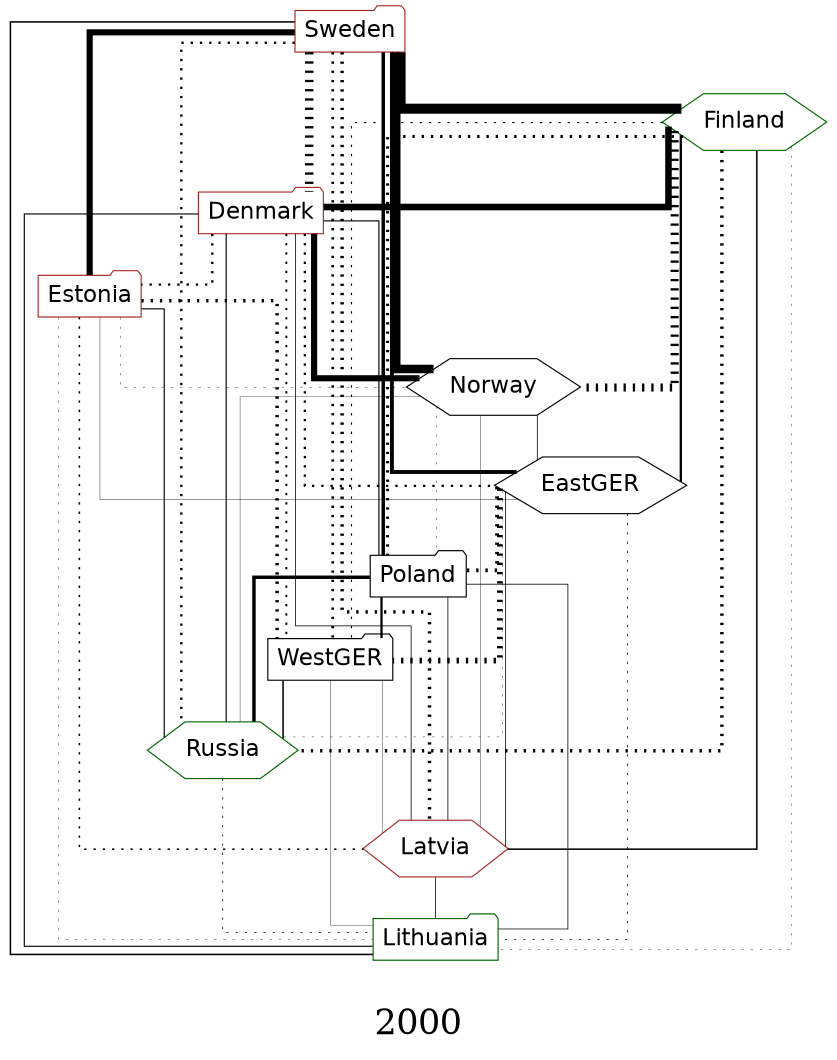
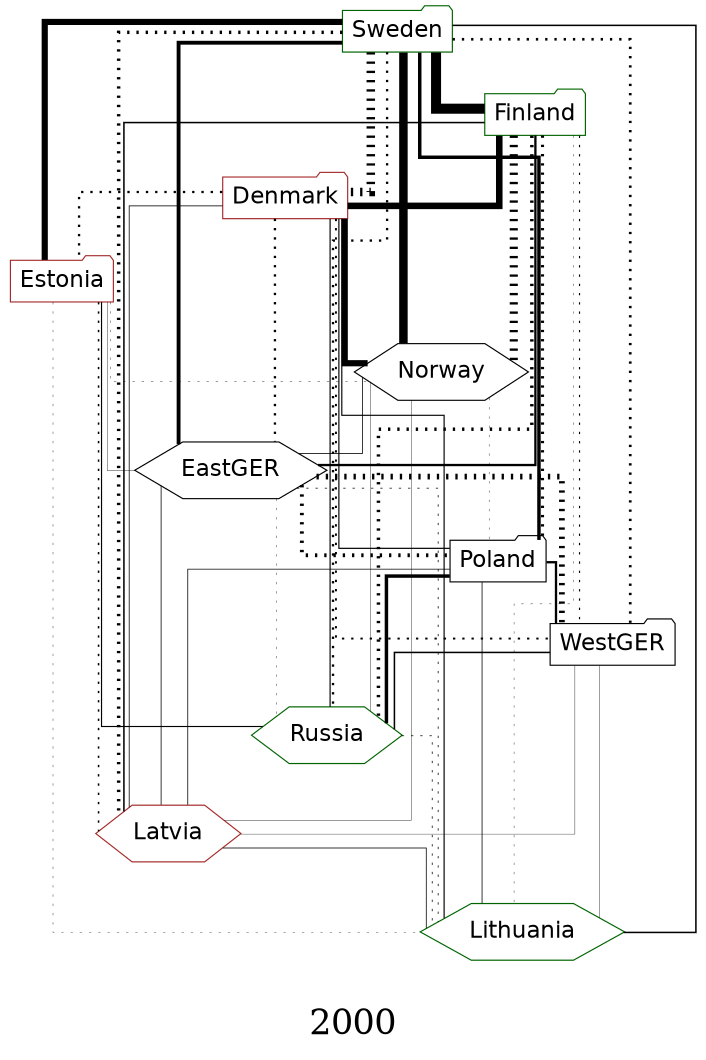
(350, 31) -> (397, 31)
(744, 122) -> (535, 115)
(277, 414) -> none
(436, 939) -> (522, 932)
